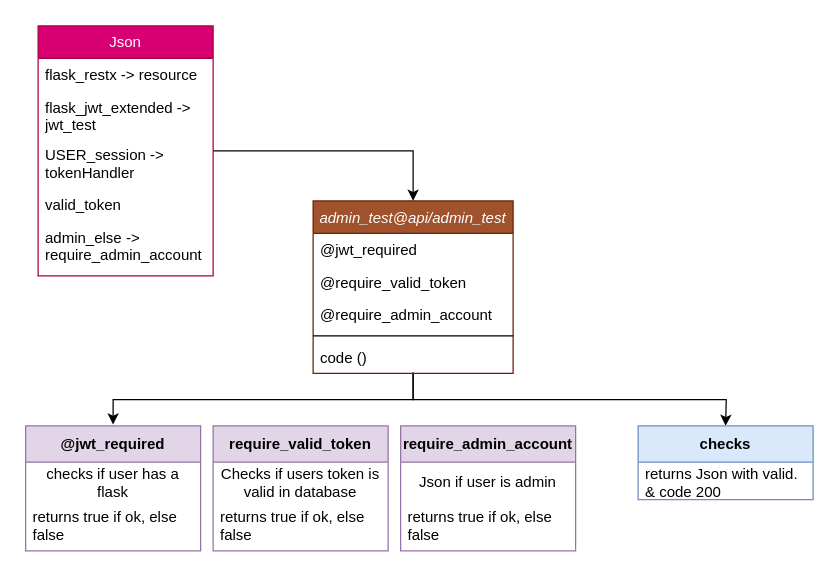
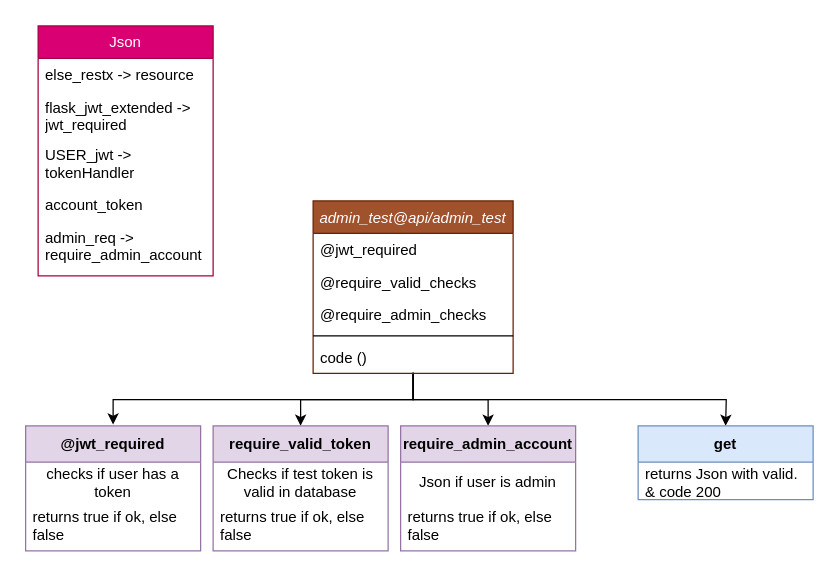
(127, 85) -> (127, 85)
(127, 117) -> (127, 117)
(335, 151) -> none
(127, 165) -> (127, 165)
(88, 206) -> (100, 206)
(127, 247) -> (127, 247)
(398, 283) -> (402, 283)
(409, 315) -> (404, 315)
none -> (301, 410)
none -> (488, 410)
(726, 444) -> (726, 444)
(113, 482) -> (113, 482)
(301, 482) -> (301, 482)
